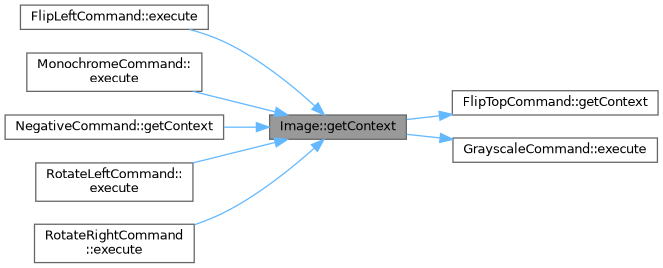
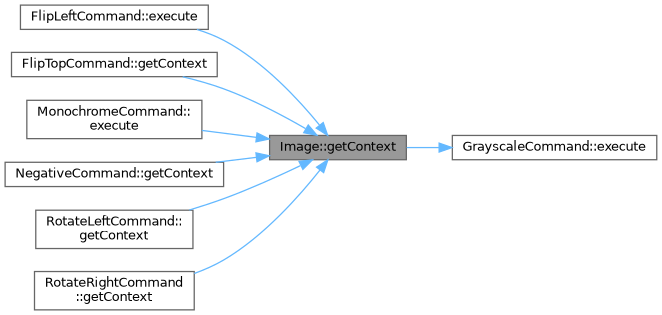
(423, 118) -> (246, 98)
(114, 182) -> (114, 229)
(114, 243) -> (114, 291)
